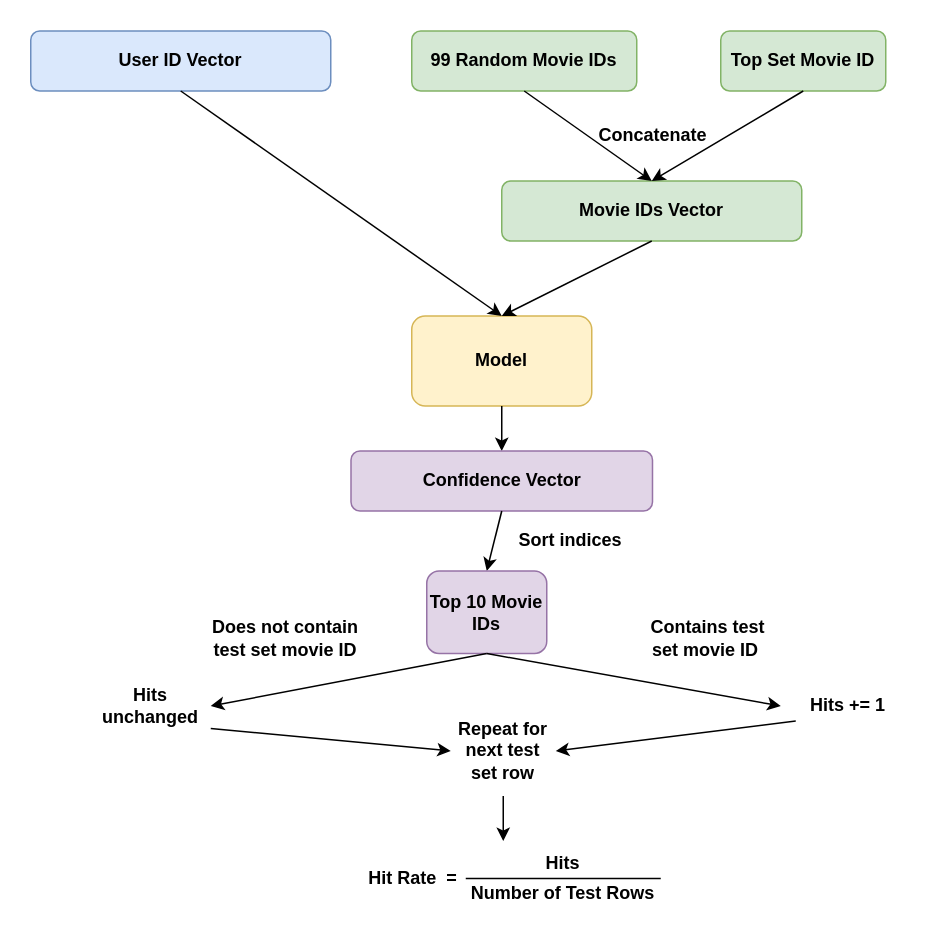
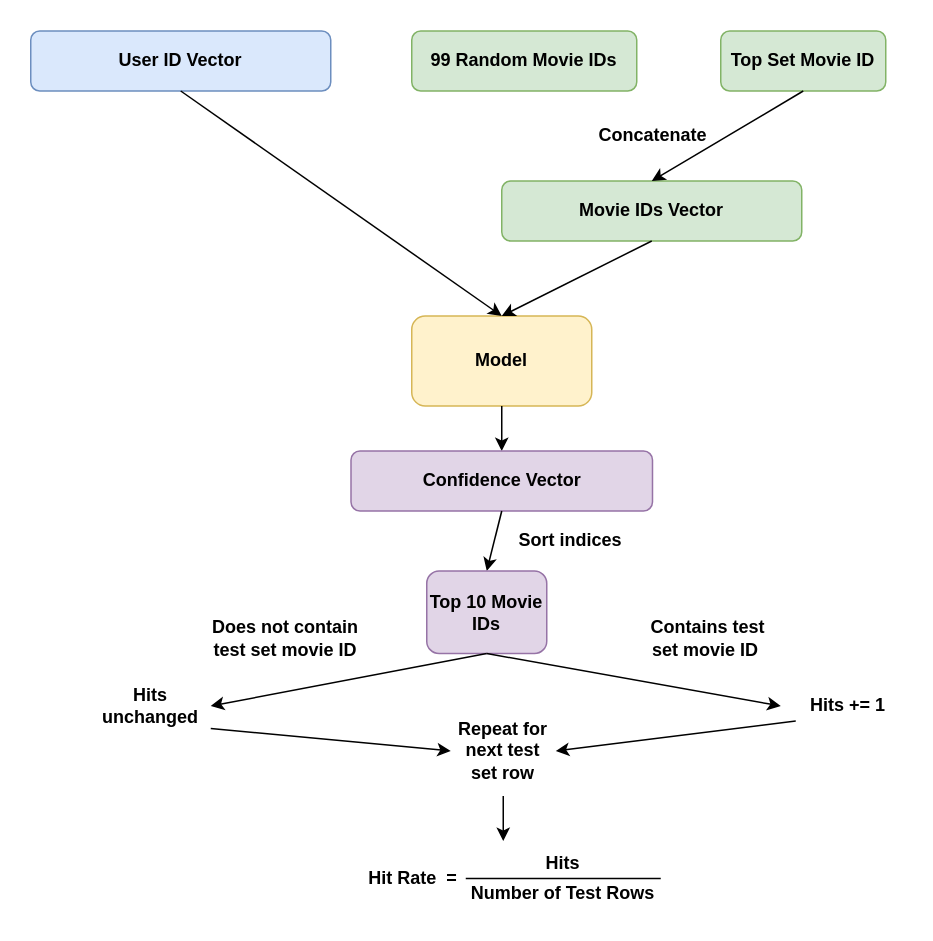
(584, 133) -> none
